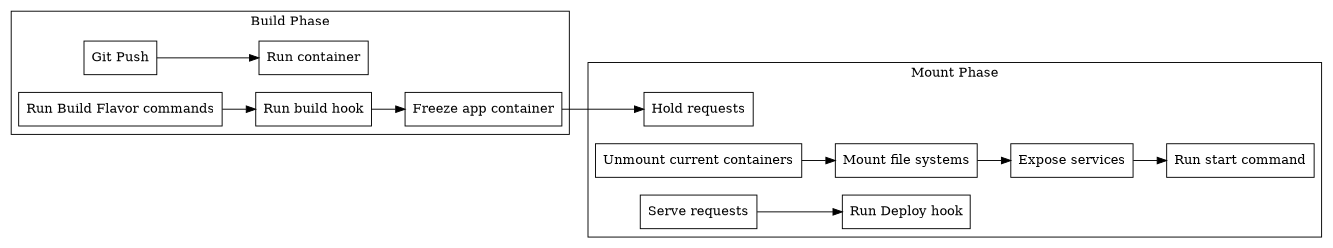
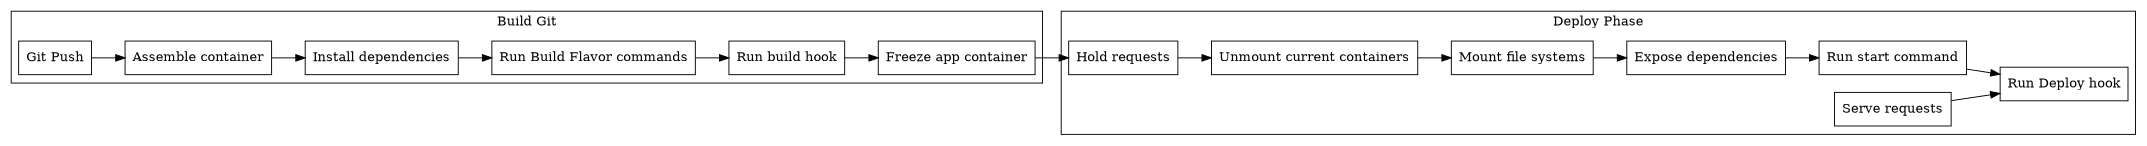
(290, 22) -> (527, 22)
(314, 58) -> (198, 58)
none -> (382, 58)
none -> (1190, 58)
none -> (1979, 71)
(955, 73) -> (1598, 22)
(1072, 161) -> (1706, 58)
